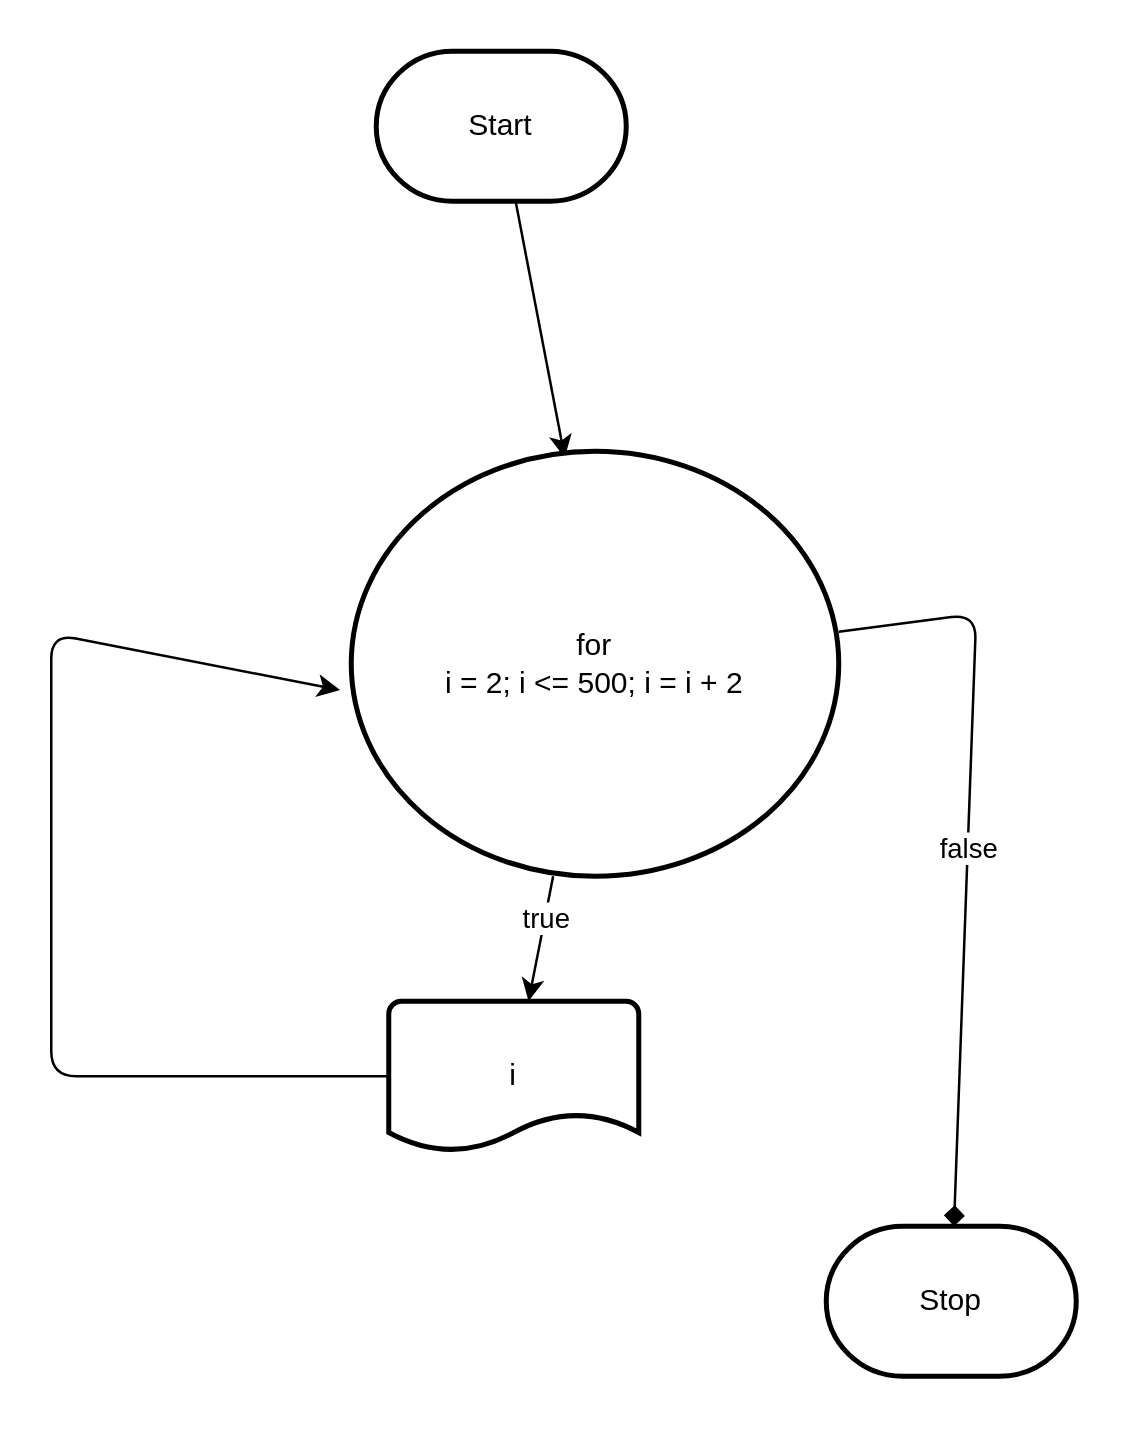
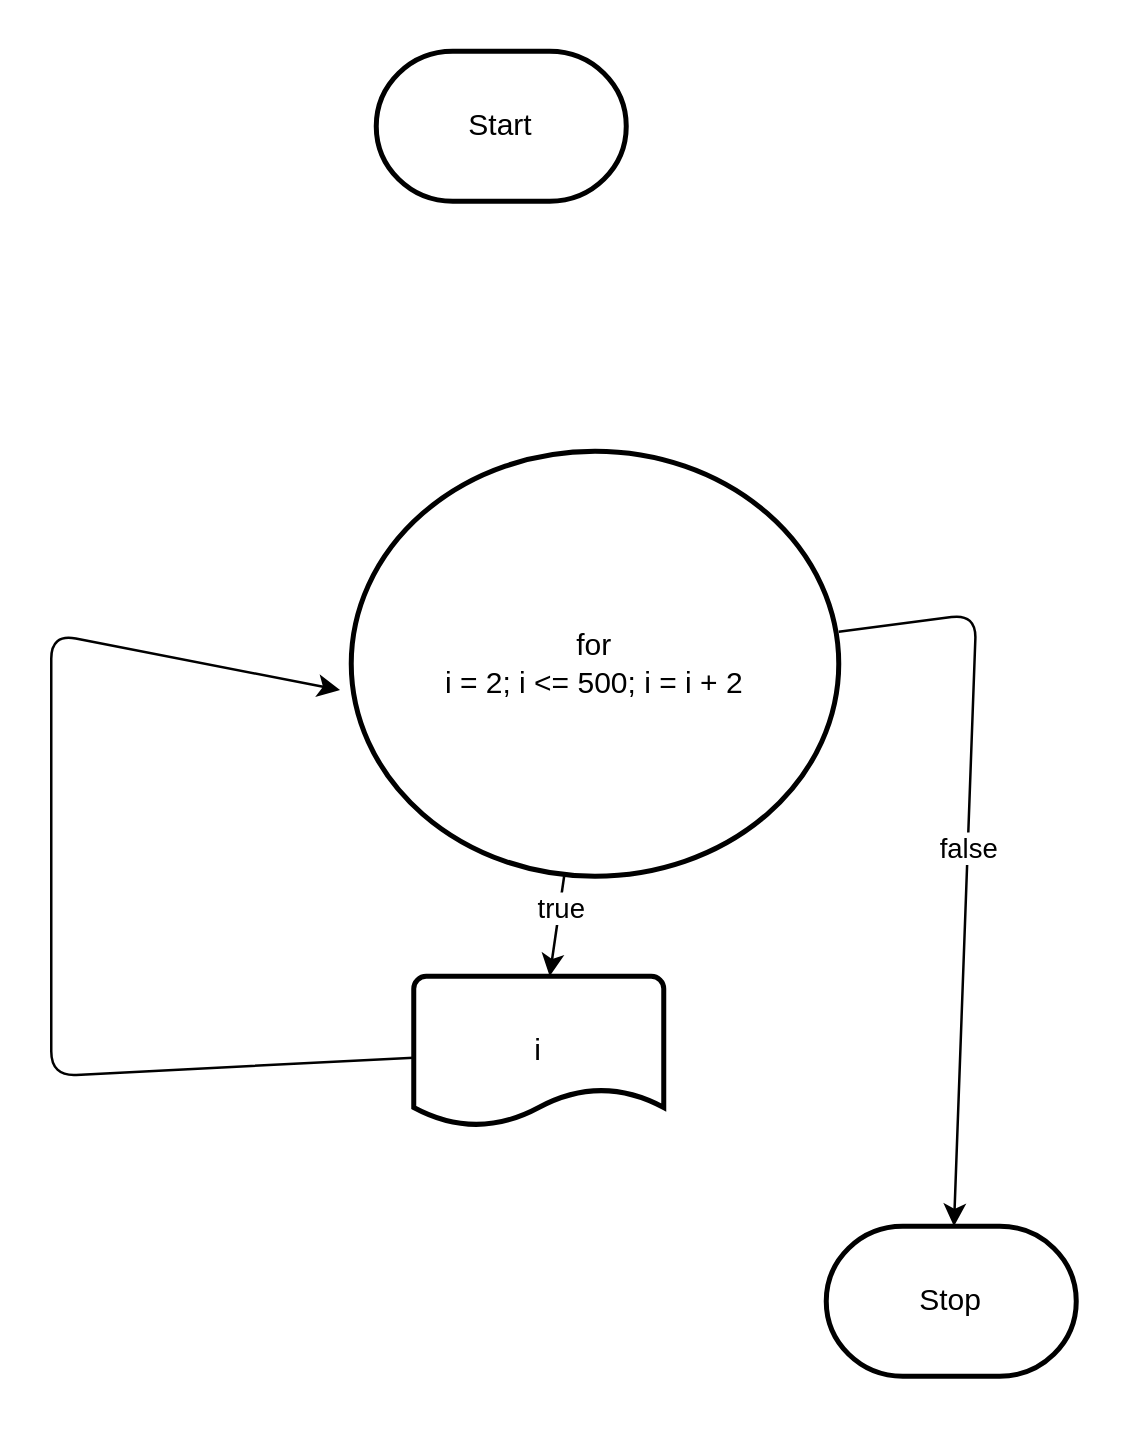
(539, 322) -> none
(514, 1076) -> (539, 1051)
(955, 1206) -> (955, 1207)
